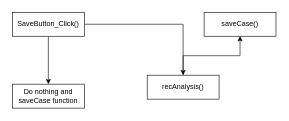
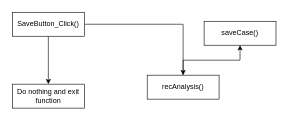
(240, 24) -> (240, 33)
(48, 96) -> (48, 96)
